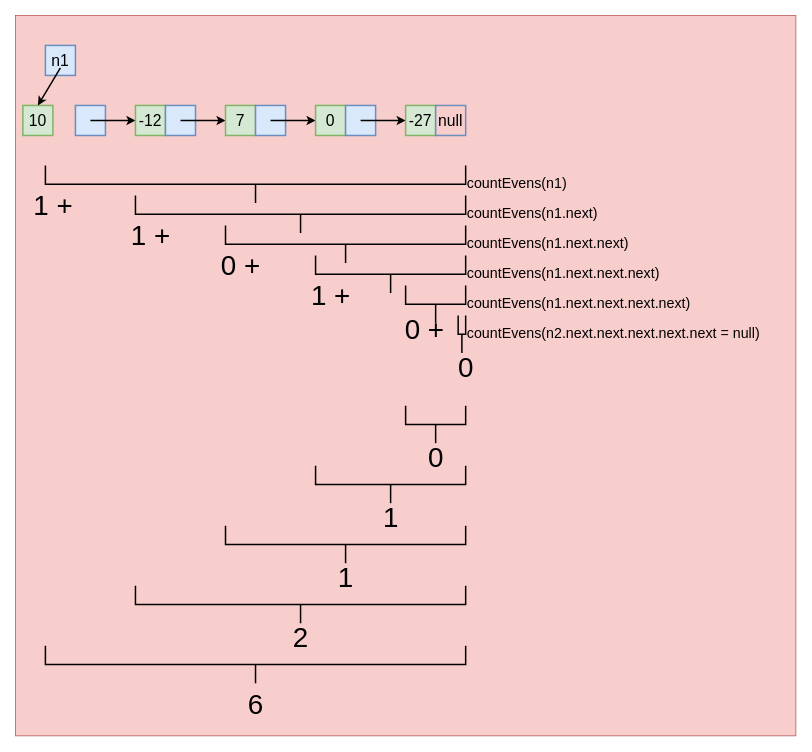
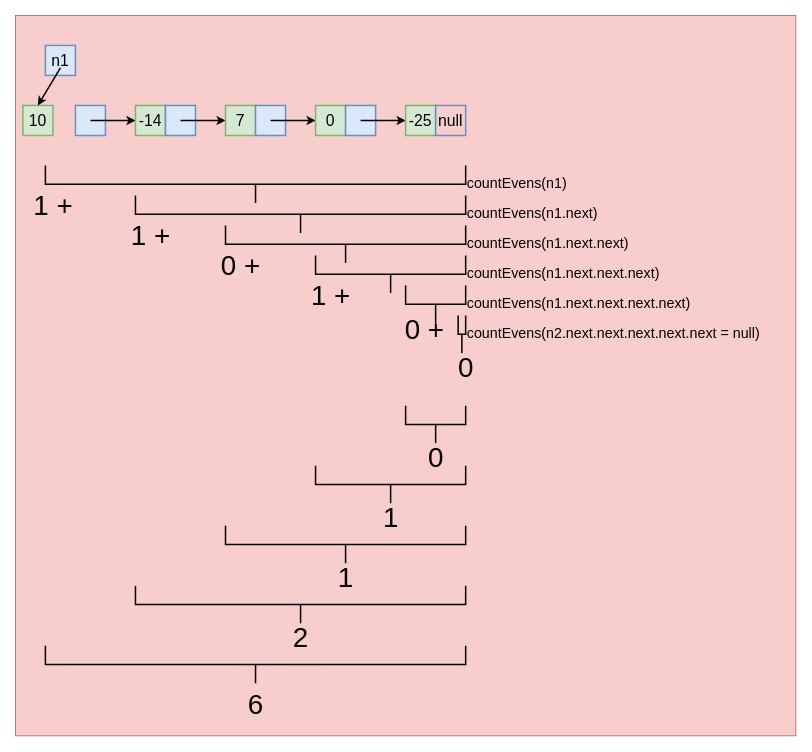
(150, 120) -> (150, 120)
(420, 120) -> (420, 120)
